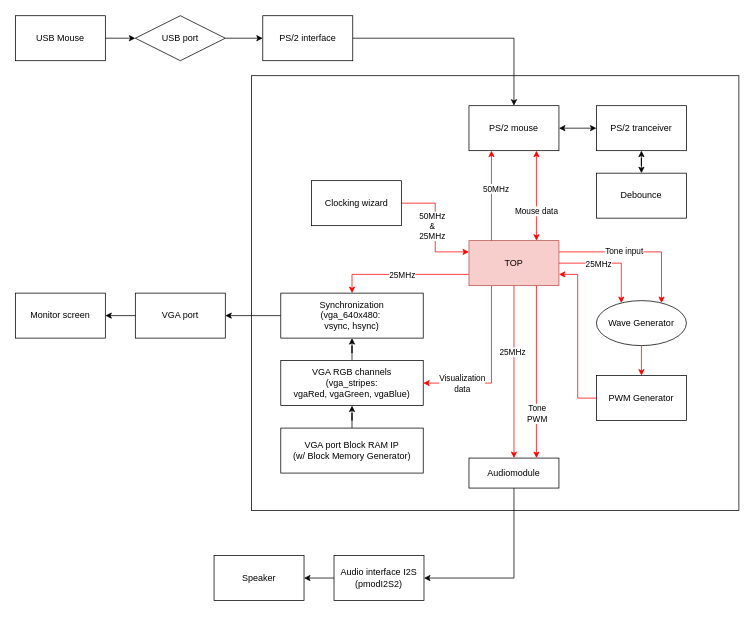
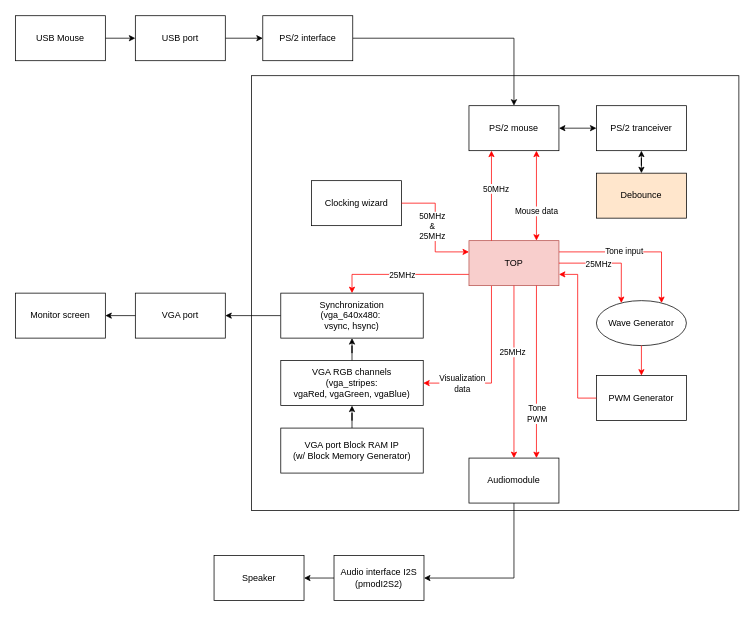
(180, 38) -> (180, 38)
(642, 195) -> (642, 195)
(514, 473) -> (514, 480)
